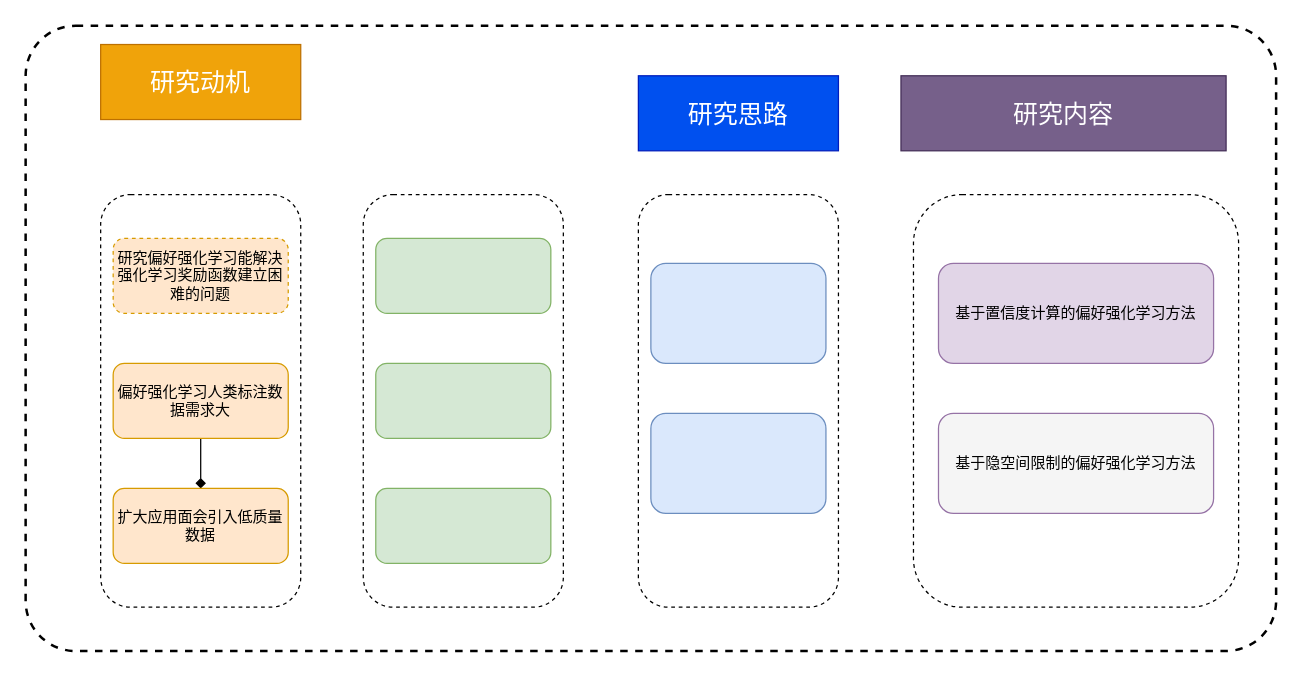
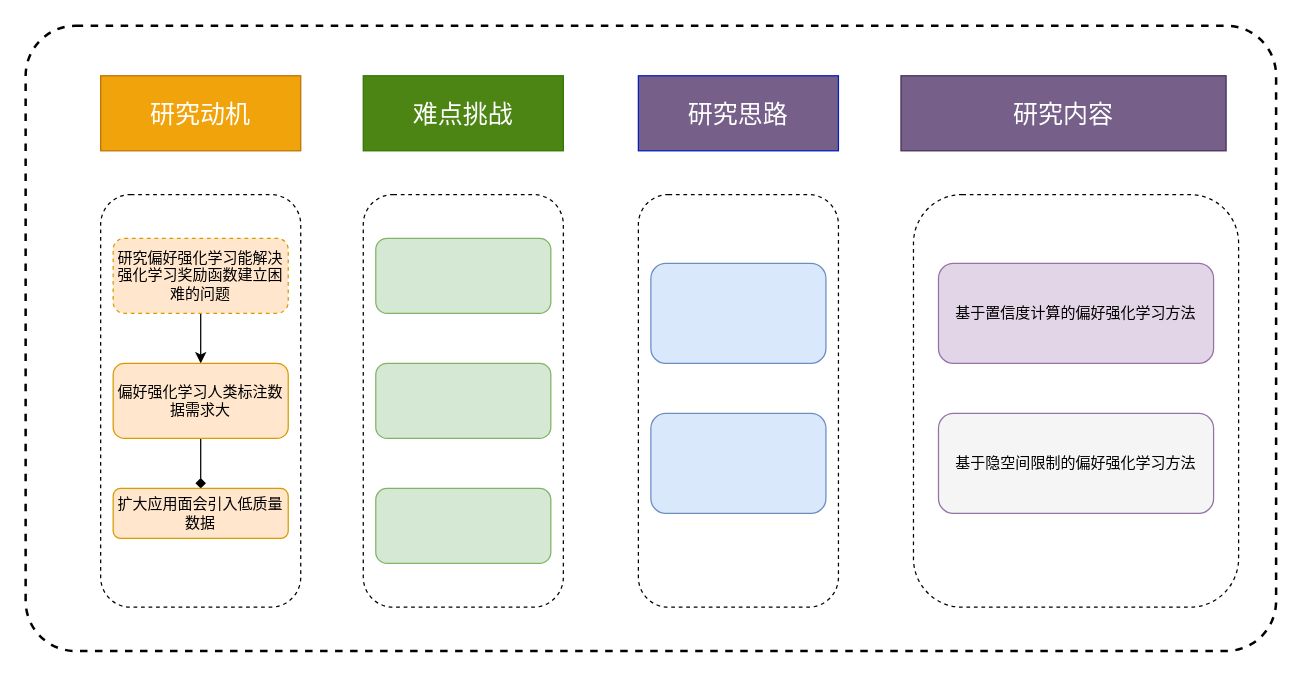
(201, 82) -> (201, 113)
none -> (463, 113)
(738, 113) -> (738, 113)
none -> (201, 334)
(201, 526) -> (201, 513)
